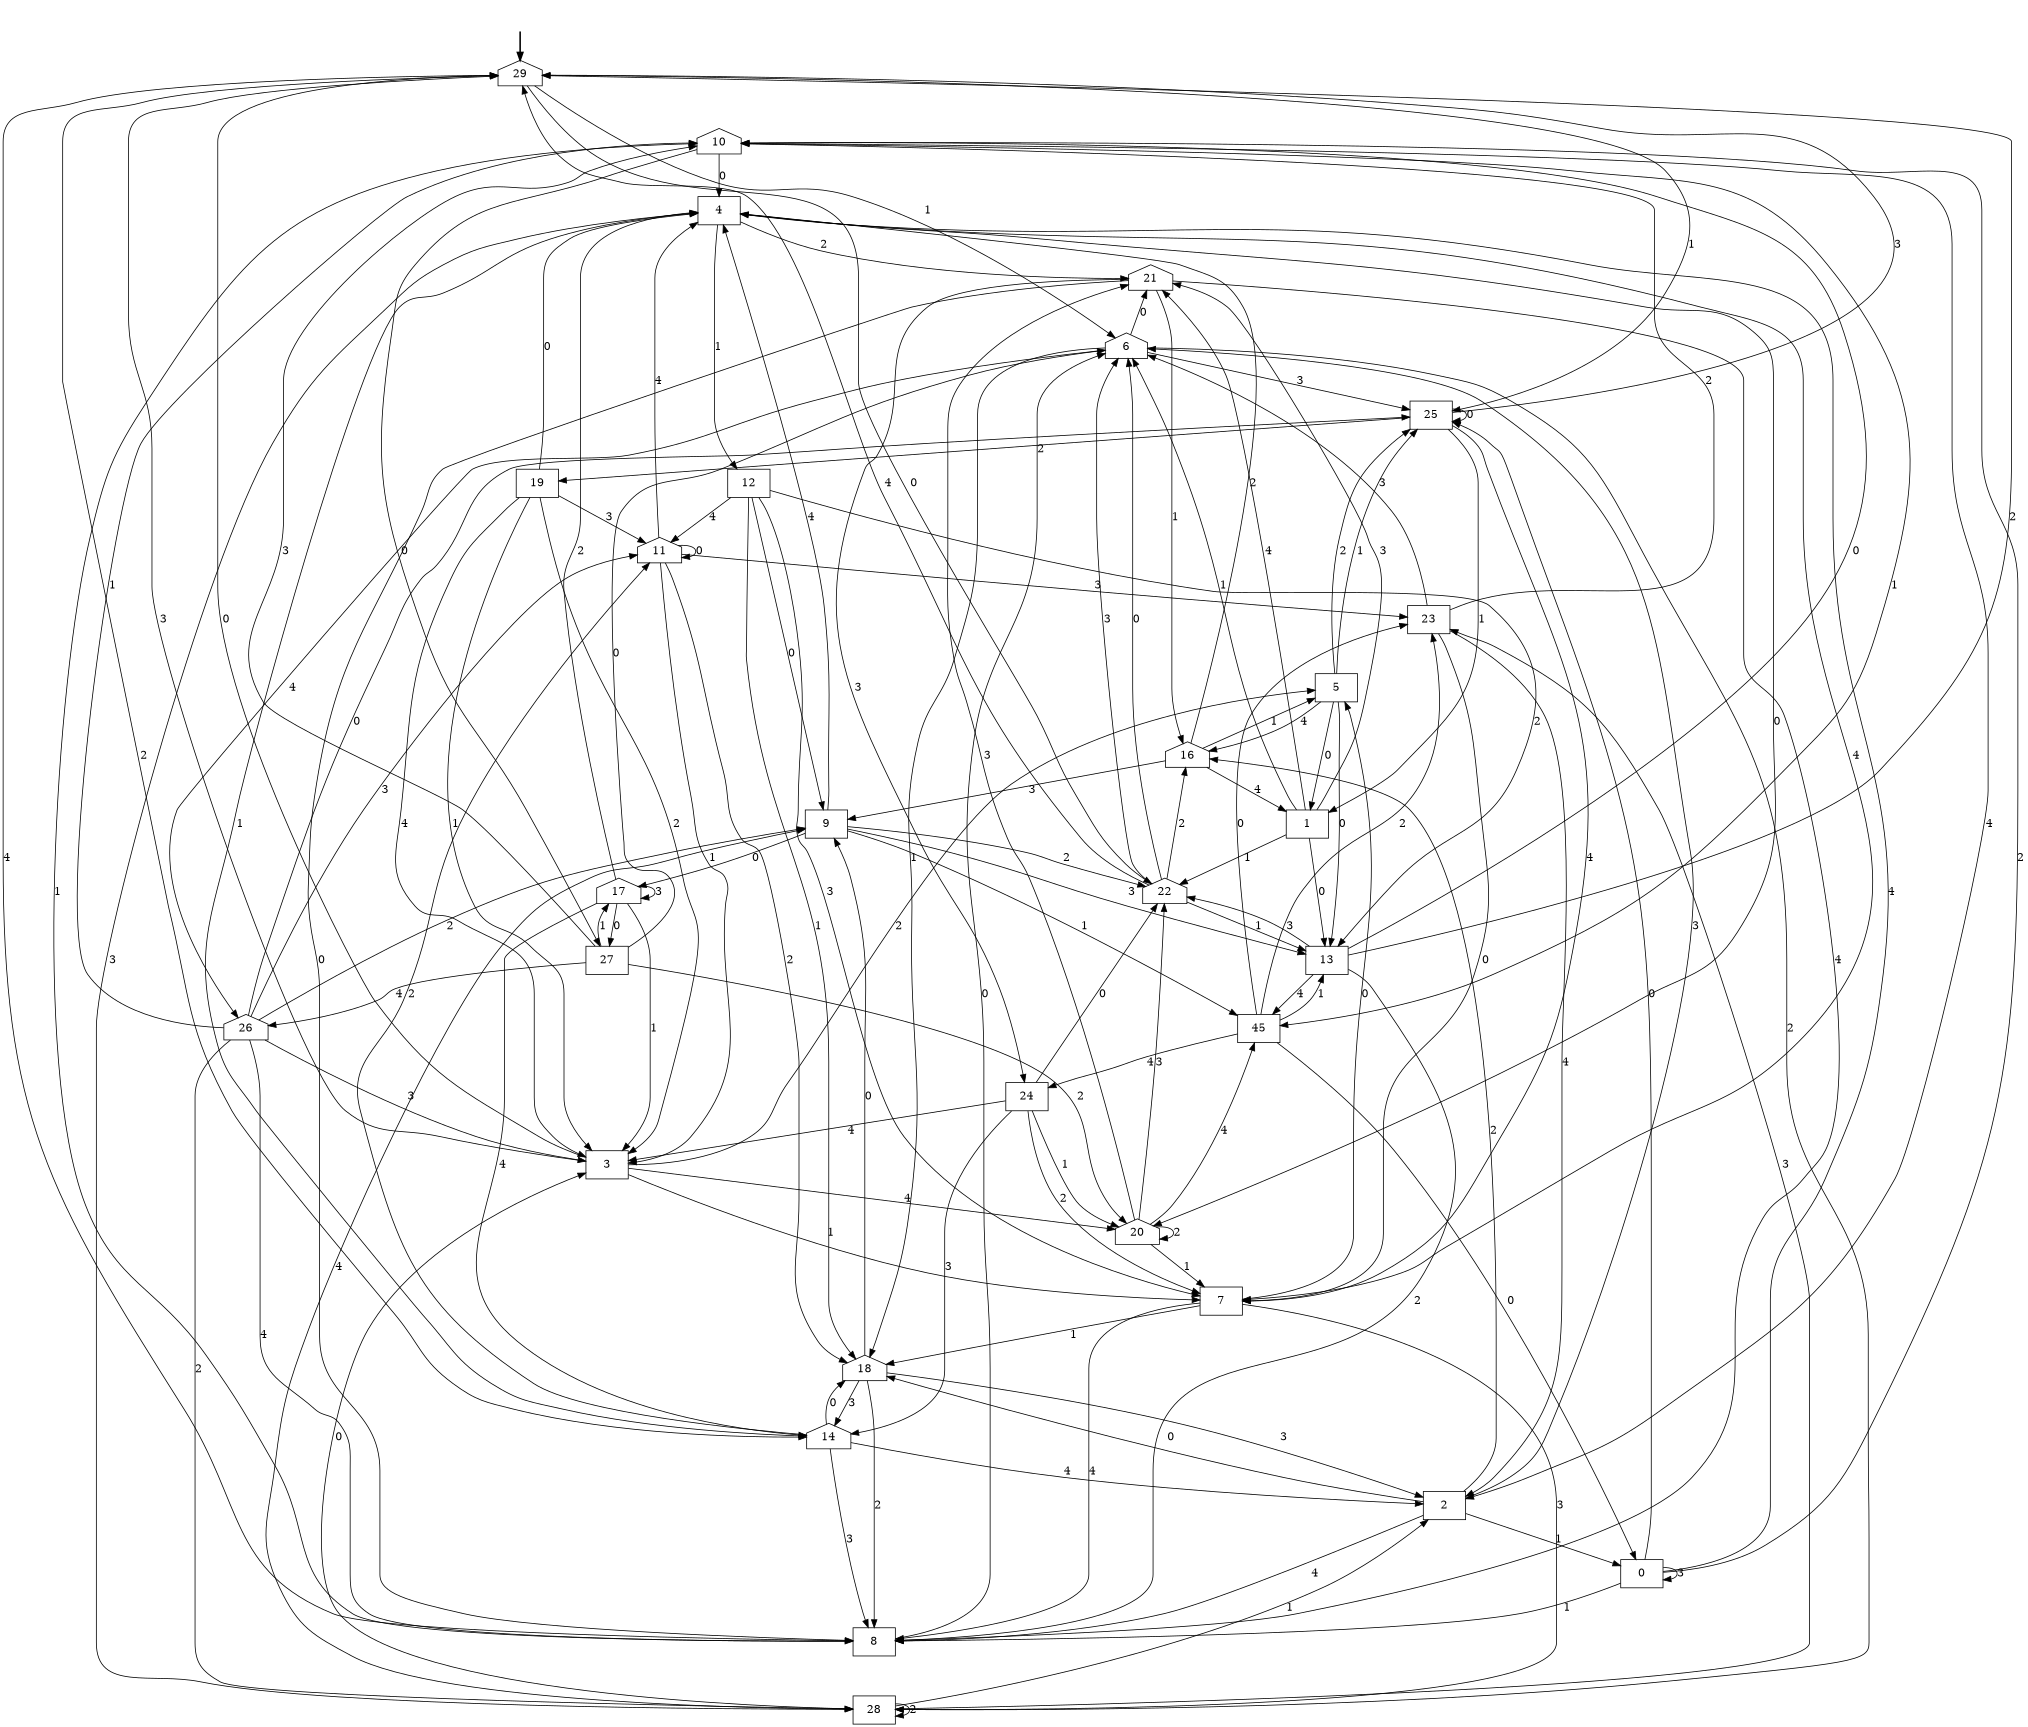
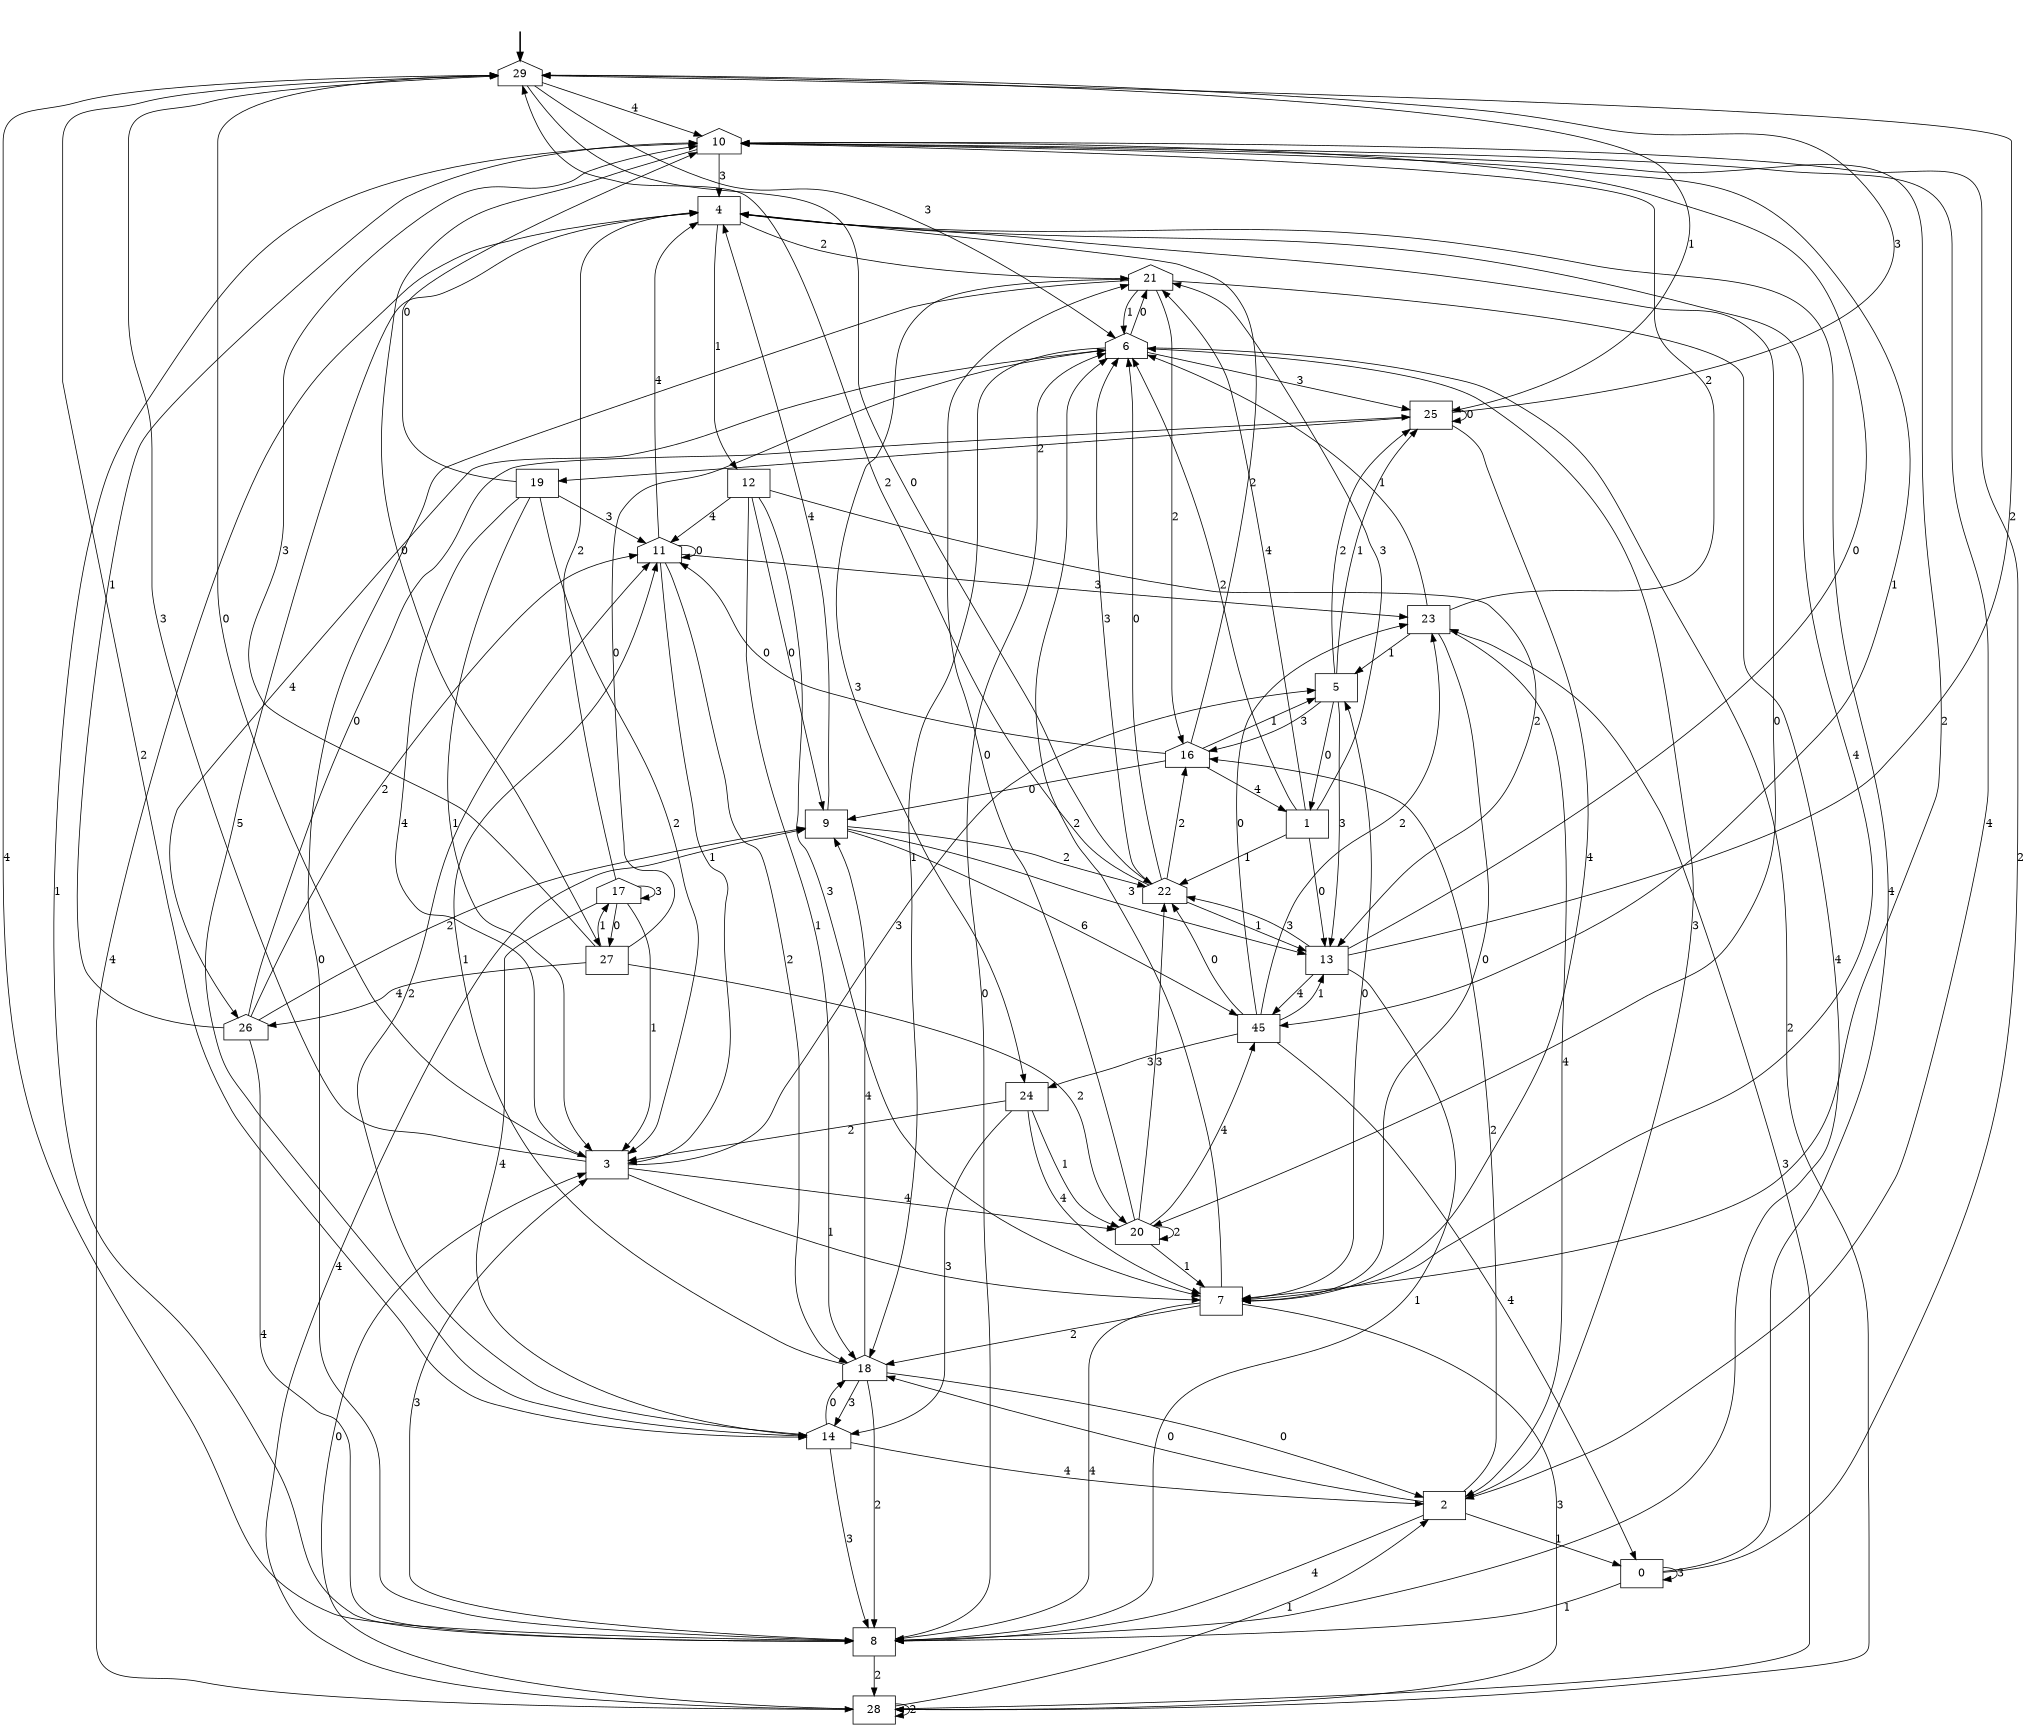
none -> (618, 108)
(723, 177) -> (723, 177)
(928, 211) -> (928, 211)
(544, 287) -> (431, 283)
none -> (1127, 306)
none -> (1922, 388)
(888, 483) -> (888, 483)
(1383, 483) -> (1383, 483)
(1176, 517) -> (1176, 517)
(1224, 586) -> (1224, 586)
(1477, 634) -> none
none -> (1386, 651)
none -> (900, 712)
(1304, 722) -> (1304, 722)
(988, 756) -> (988, 756)
(385, 790) -> (385, 790)
(1032, 790) -> (1032, 790)
(240, 824) -> (240, 824)
(1343, 824) -> (1343, 824)
none -> (1069, 831)
(727, 862) -> none
(899, 926) -> (899, 926)
(1085, 926) -> (1085, 926)
(113, 960) -> (113, 960)
(1647, 970) -> none
(1095, 996) -> (1207, 965)
none -> (475, 1026)
(1151, 1063) -> (1151, 1063)
(869, 1097) -> (869, 1097)
(416, 1114) -> (410, 1575)
(851, 1131) -> (851, 1131)
(1064, 1199) -> (1064, 1199)
(1418, 1301) -> (1418, 1301)
(1511, 1301) -> (1511, 1301)
(1074, 1335) -> (1074, 1335)
(1284, 1437) -> (1284, 1437)
(204, 1670) -> (874, 1672)
